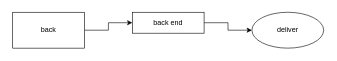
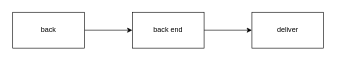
(168, 23) -> (168, 30)
(288, 30) -> (288, 30)
